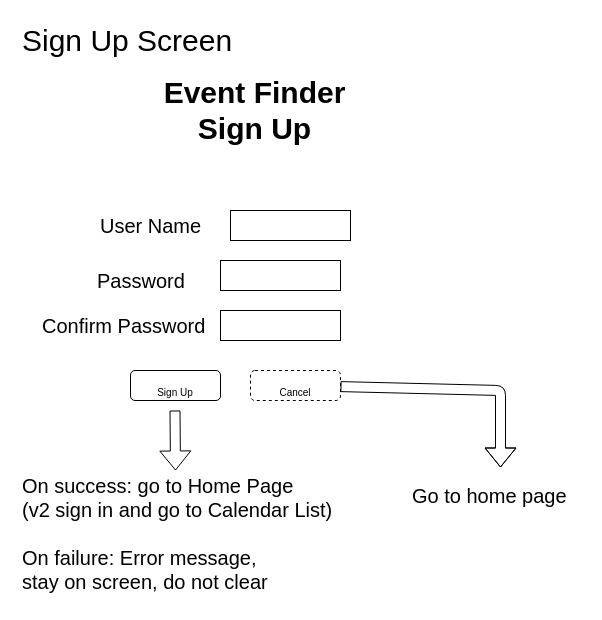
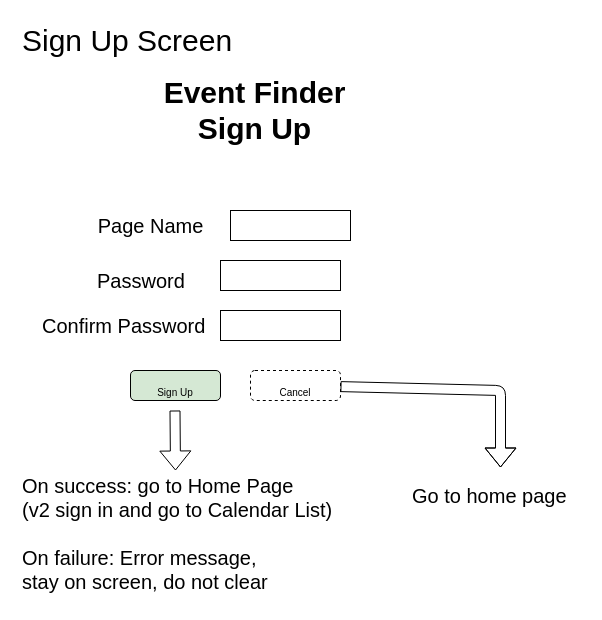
(151, 226) -> (151, 226)
(176, 386) -> (176, 386)
